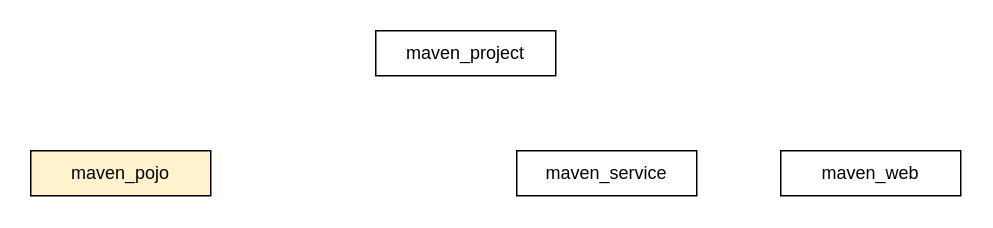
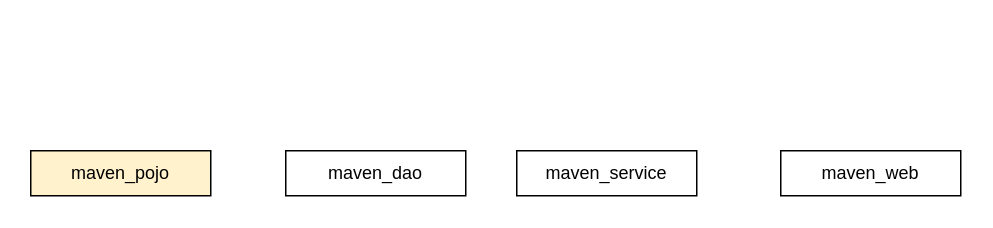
(466, 53) -> none
none -> (376, 173)
